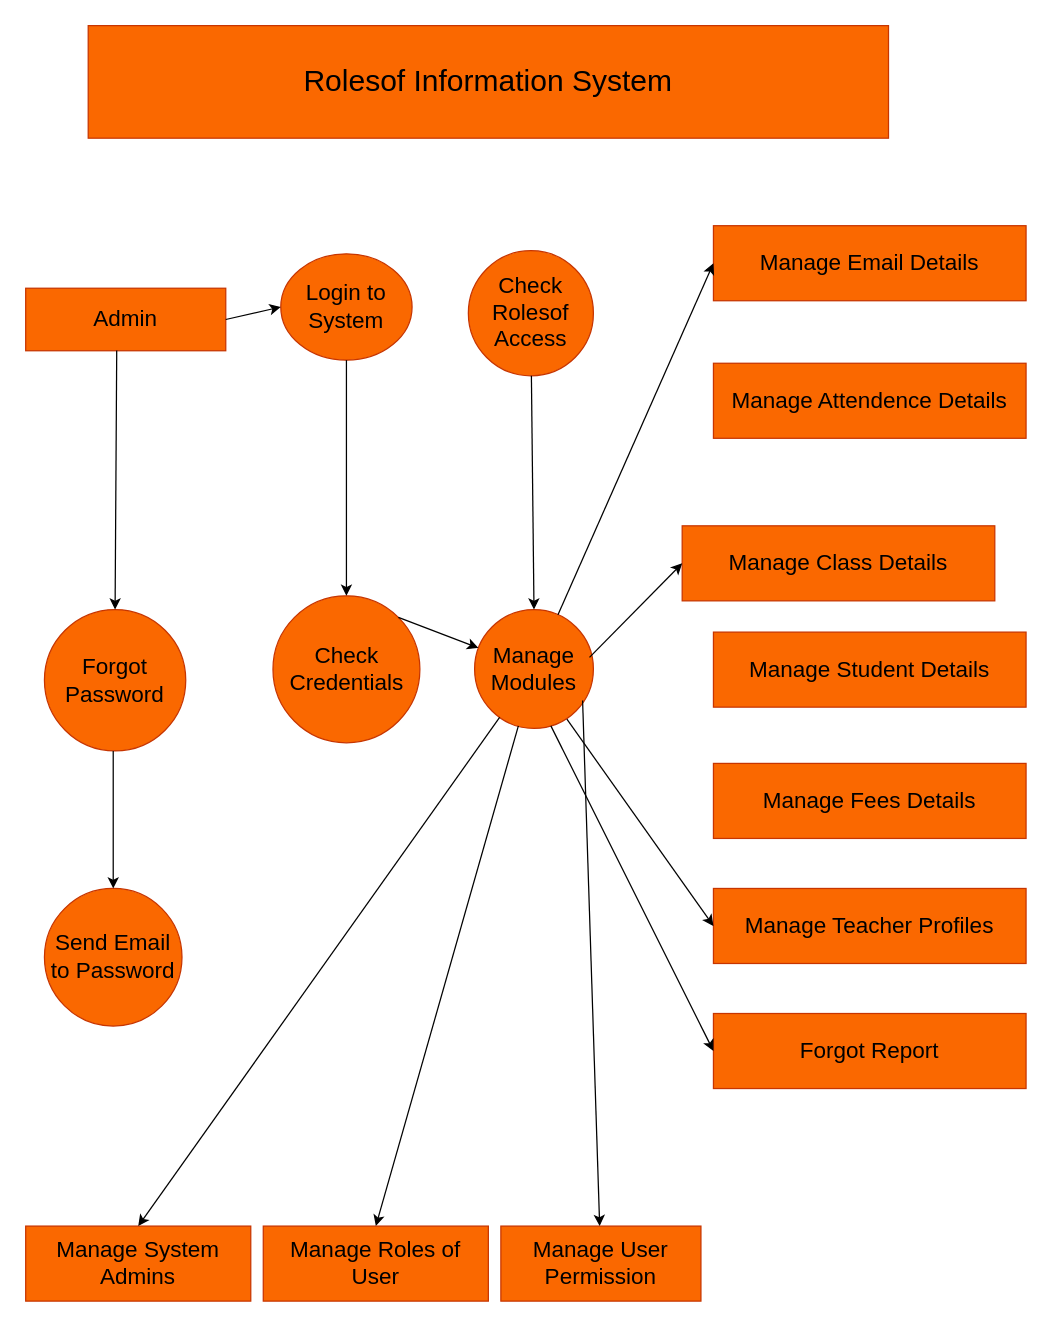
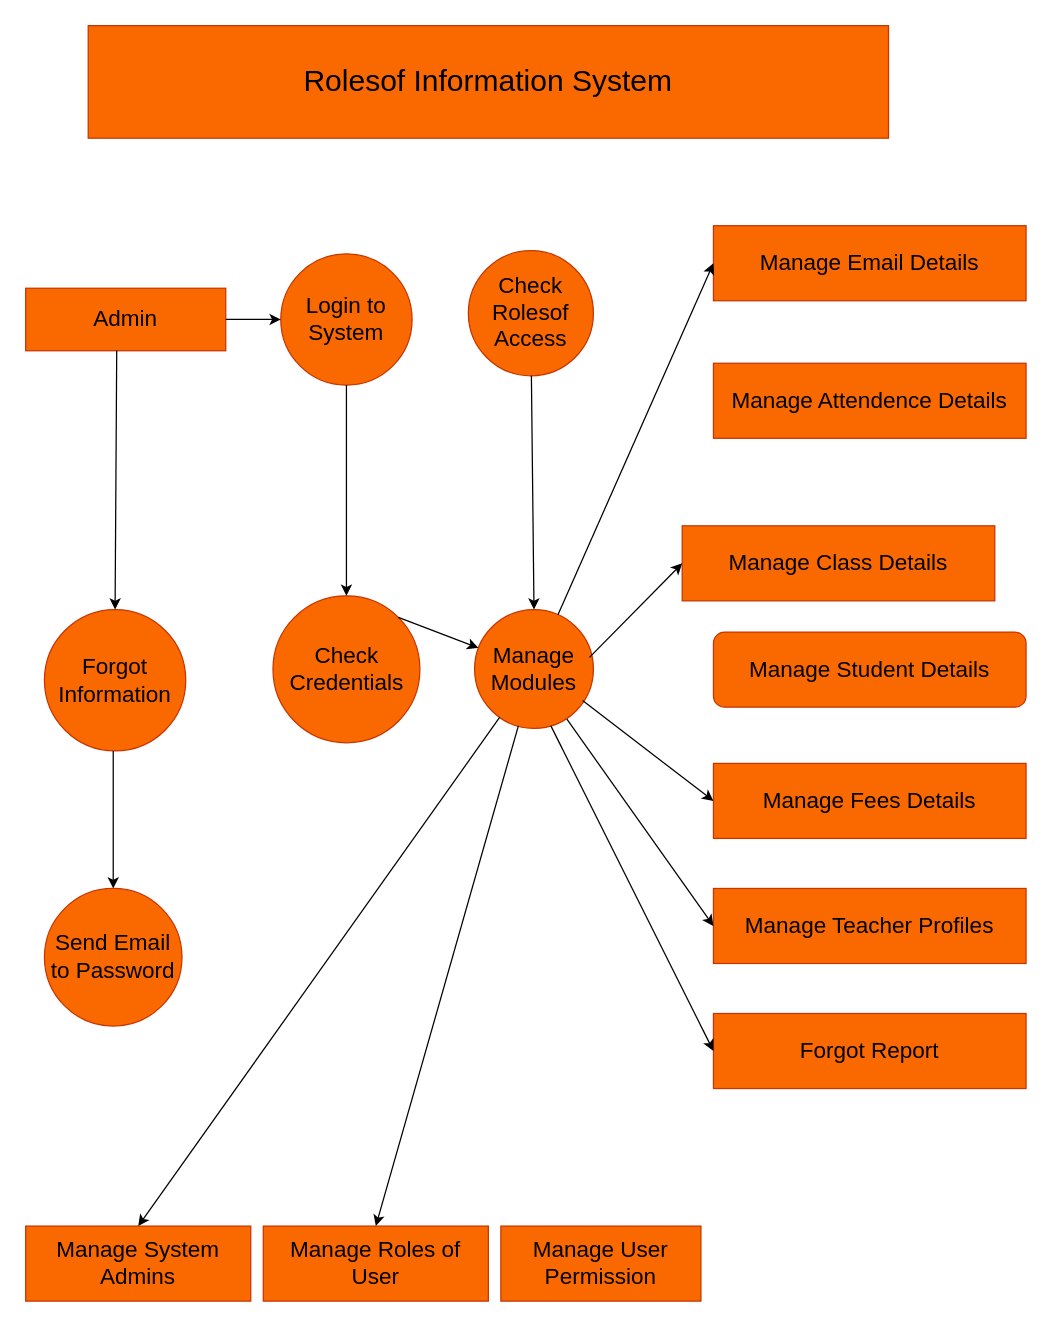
(346, 307) -> (346, 319)
(869, 669) -> (869, 669)
(115, 681) -> (115, 681)
(592, 1010) -> (645, 748)
